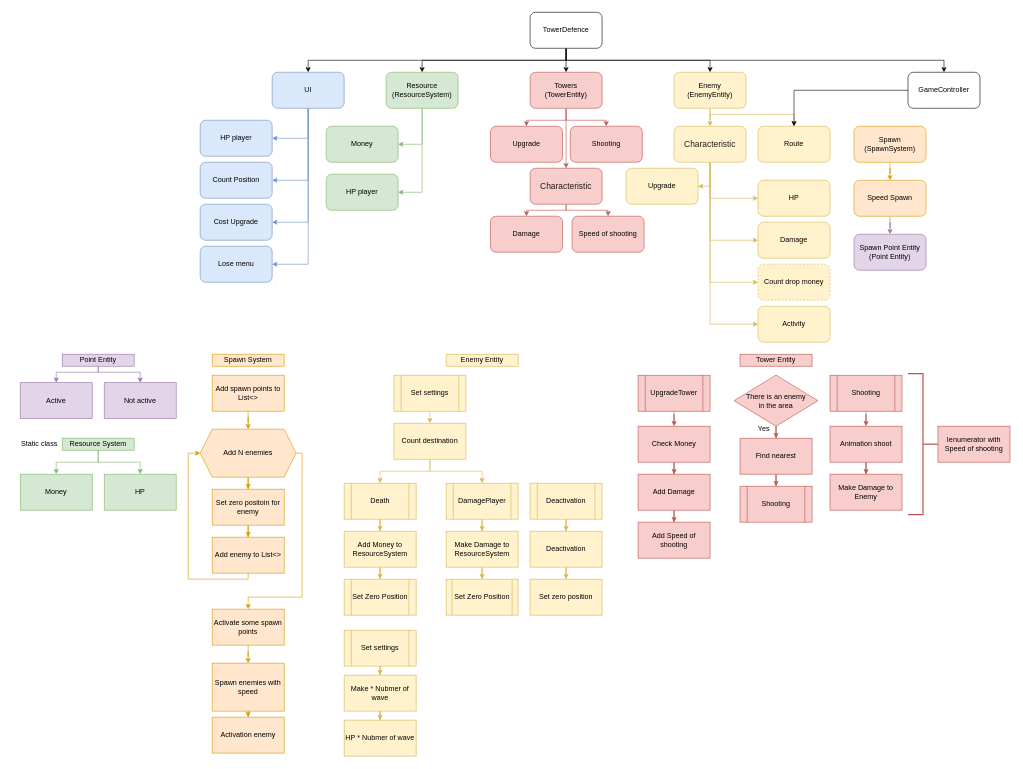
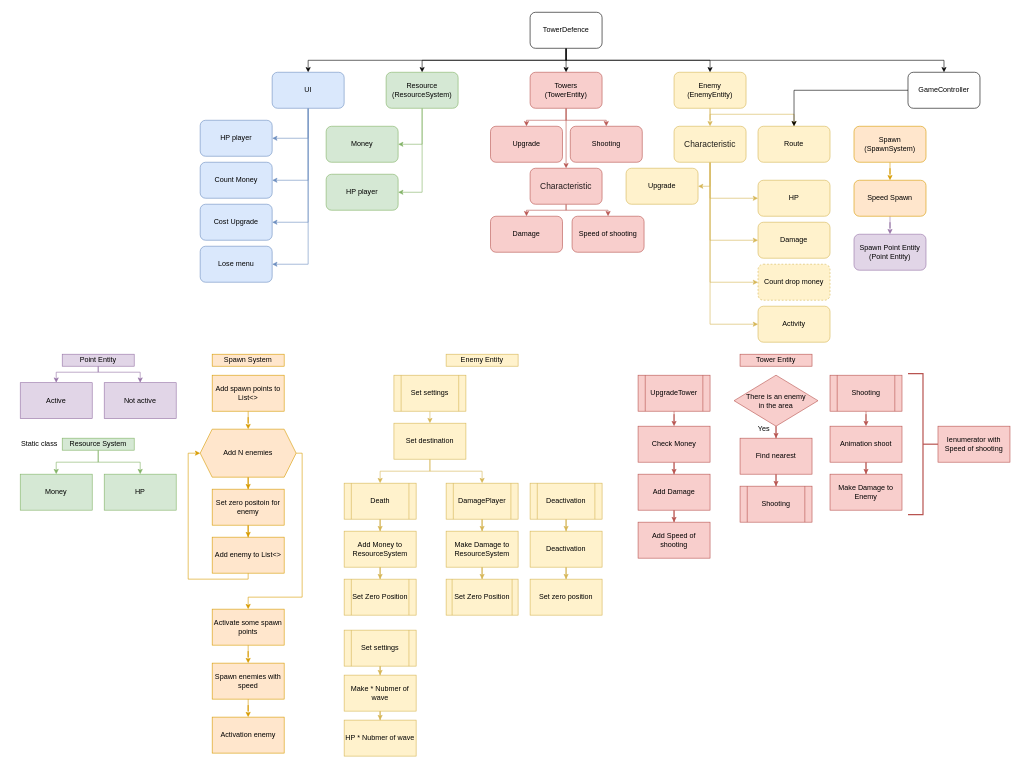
(236, 180) -> (236, 180)
(430, 441) -> (430, 441)
(248, 687) -> (248, 681)
